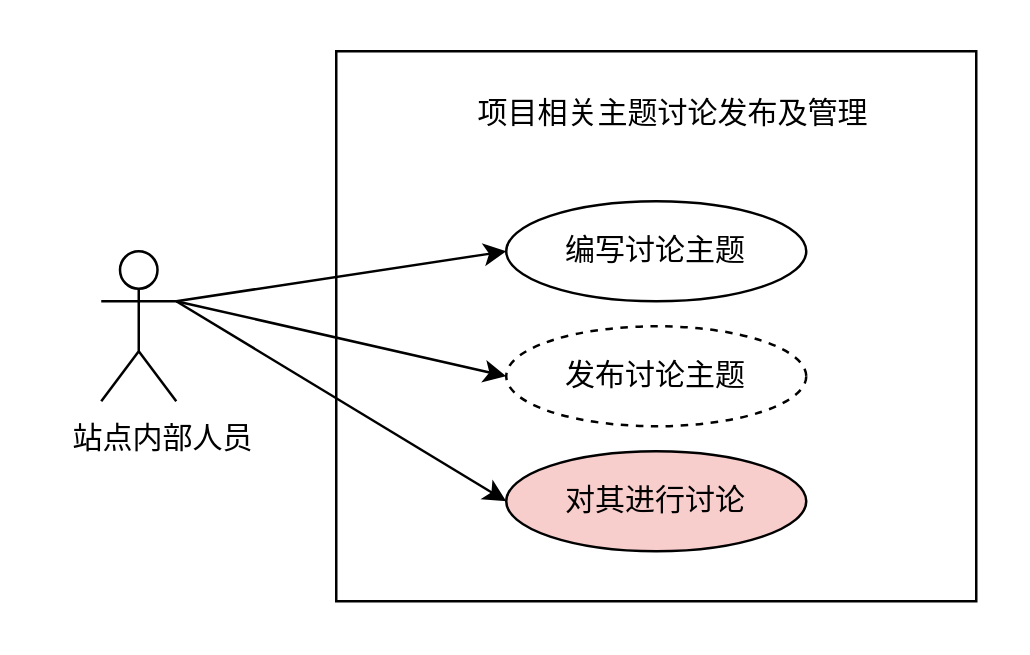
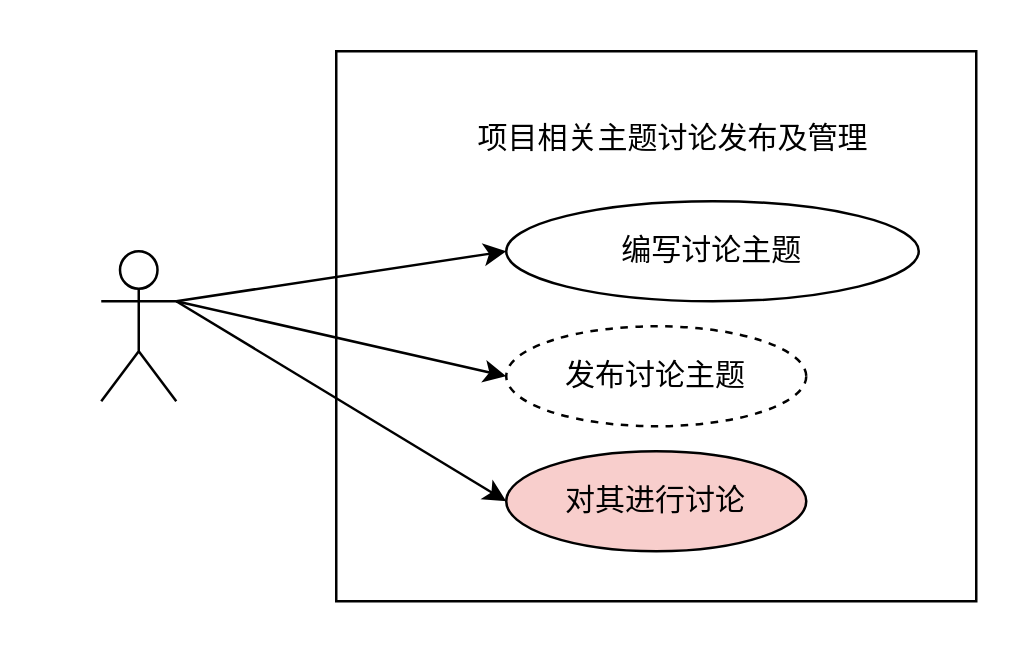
(674, 114) -> (674, 139)
(656, 251) -> (713, 251)
(164, 439) -> none
